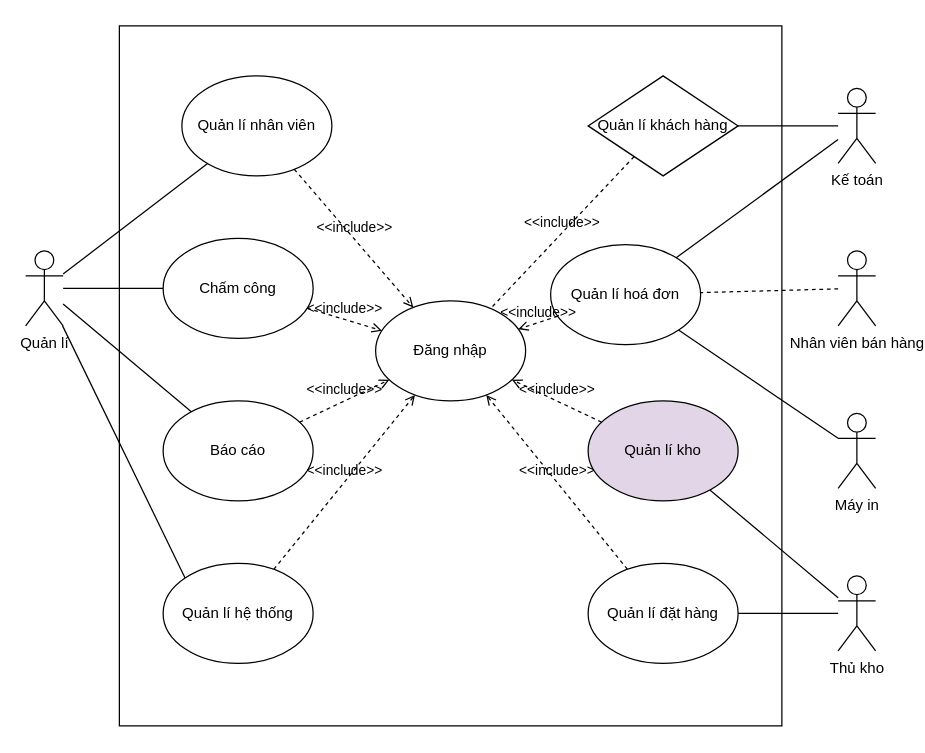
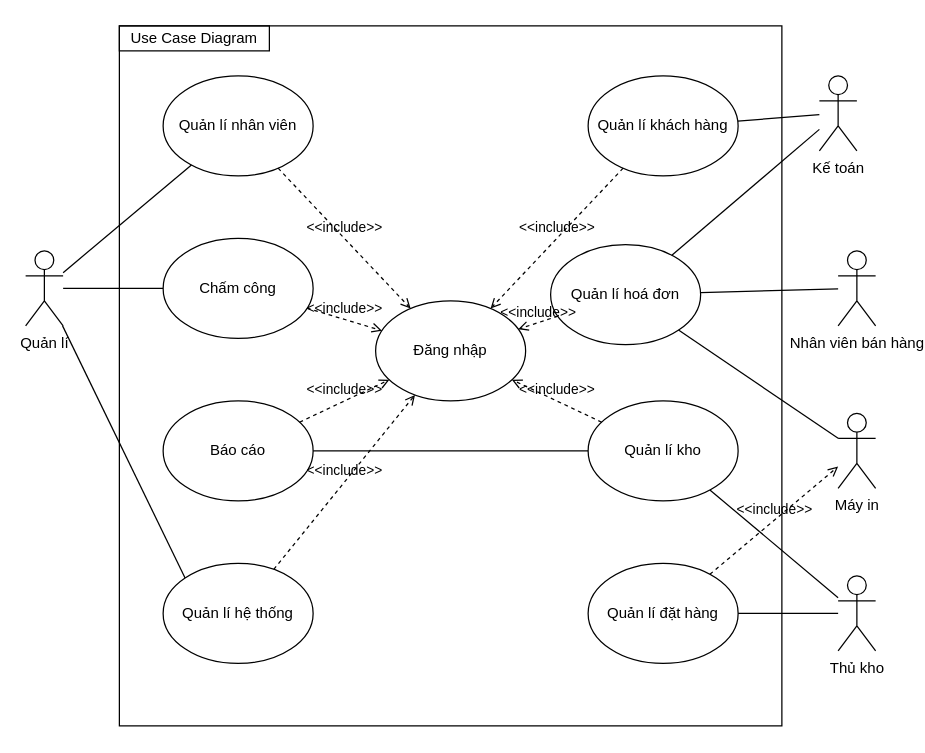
none -> (194, 38)
(257, 126) -> (238, 126)
(663, 126) -> (663, 126)
(857, 126) -> (838, 113)
(563, 232) -> (558, 237)
(768, 291) -> (768, 291)
(128, 358) -> (450, 451)
(663, 451) -> (663, 451)
(558, 483) -> (773, 521)
